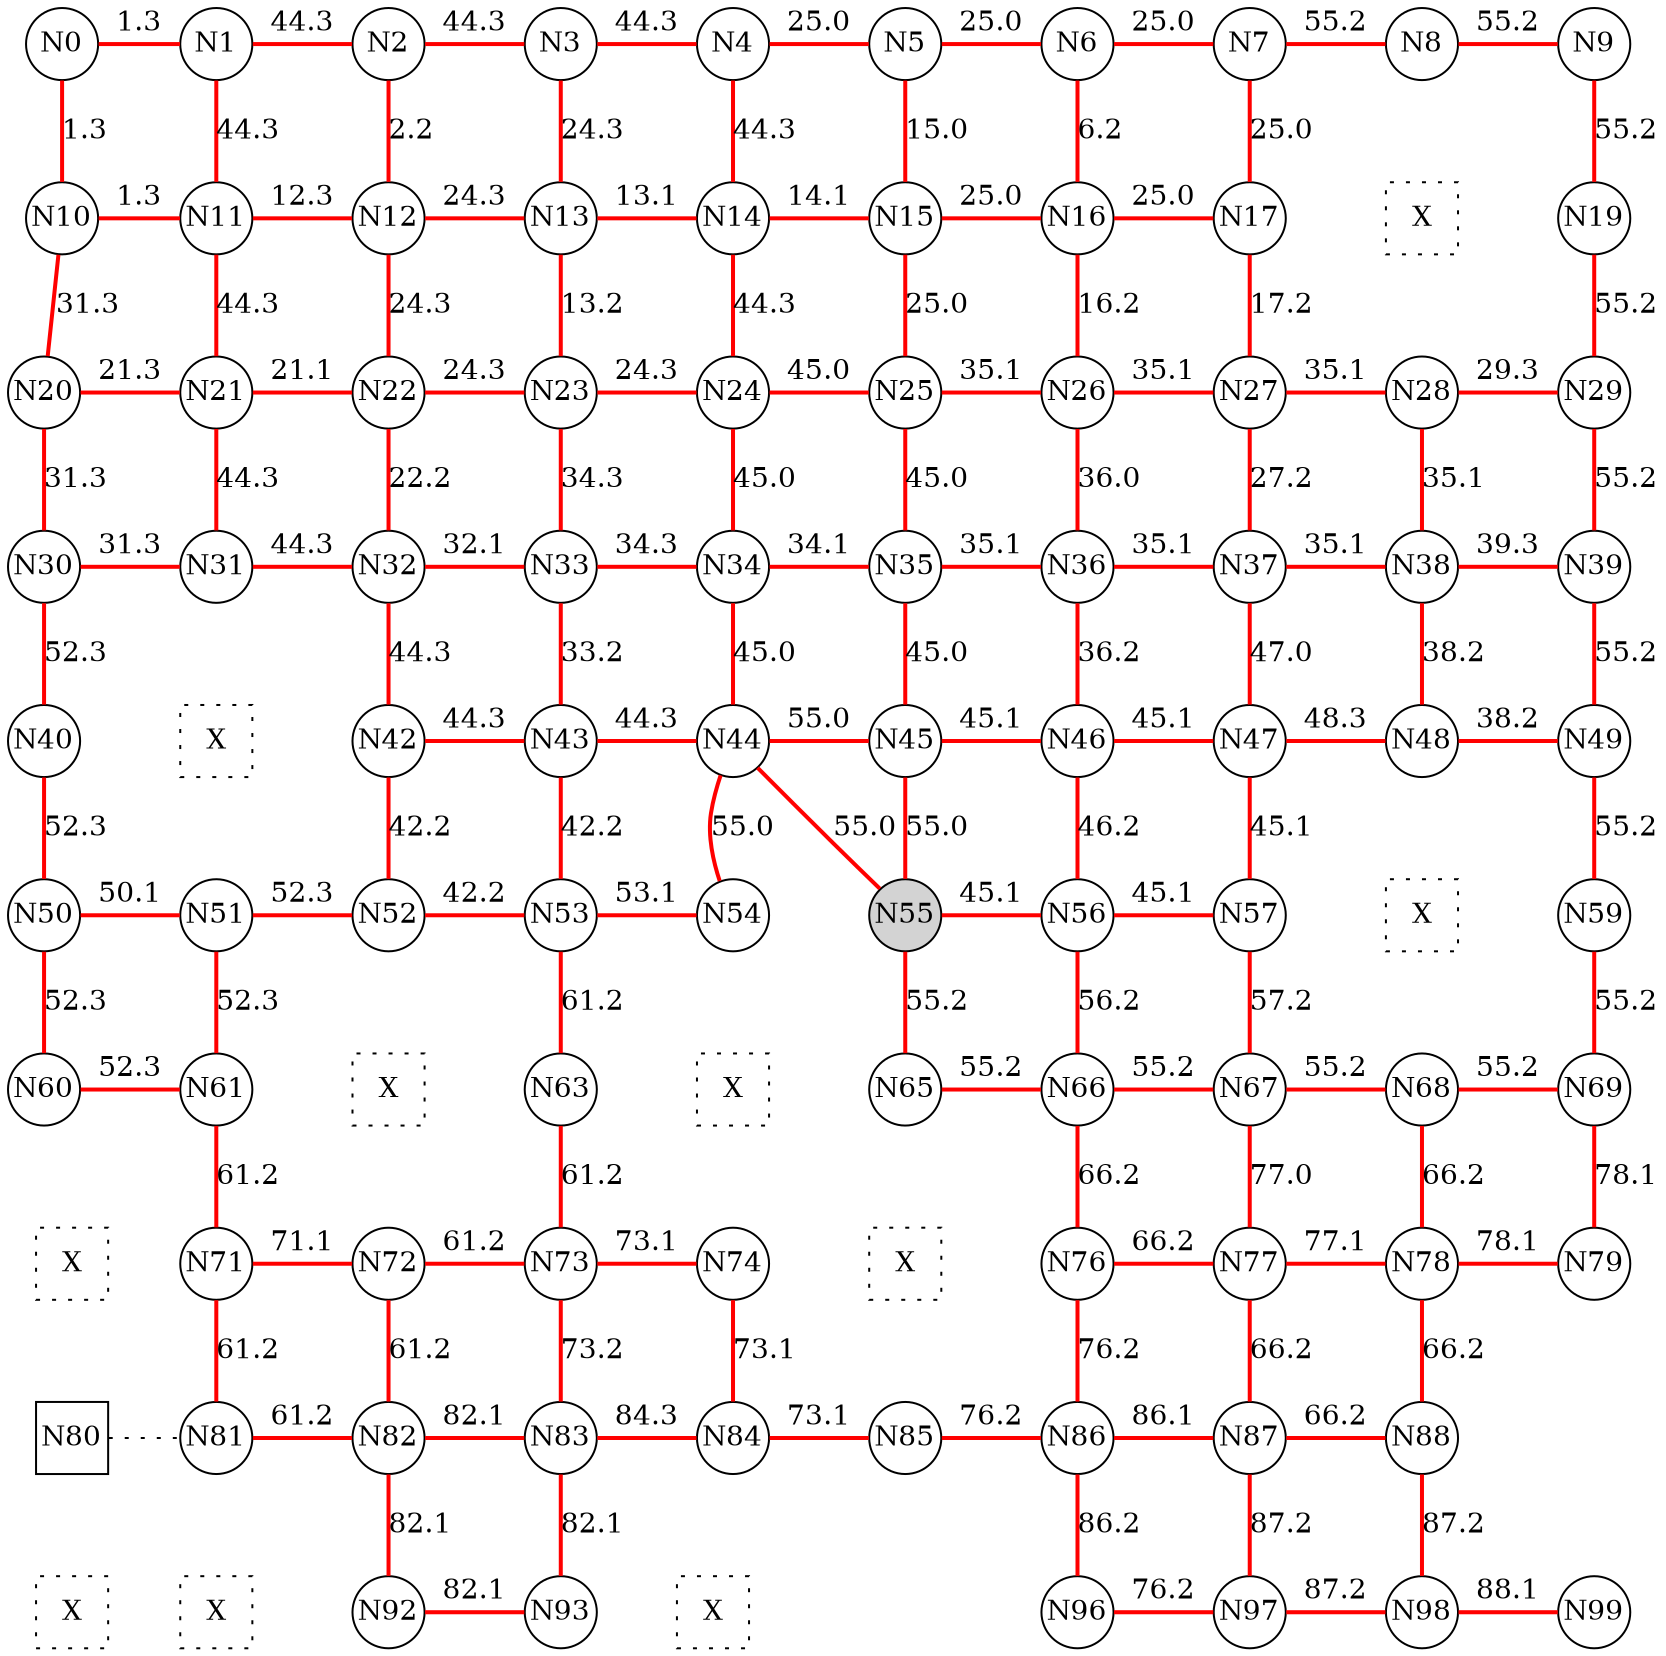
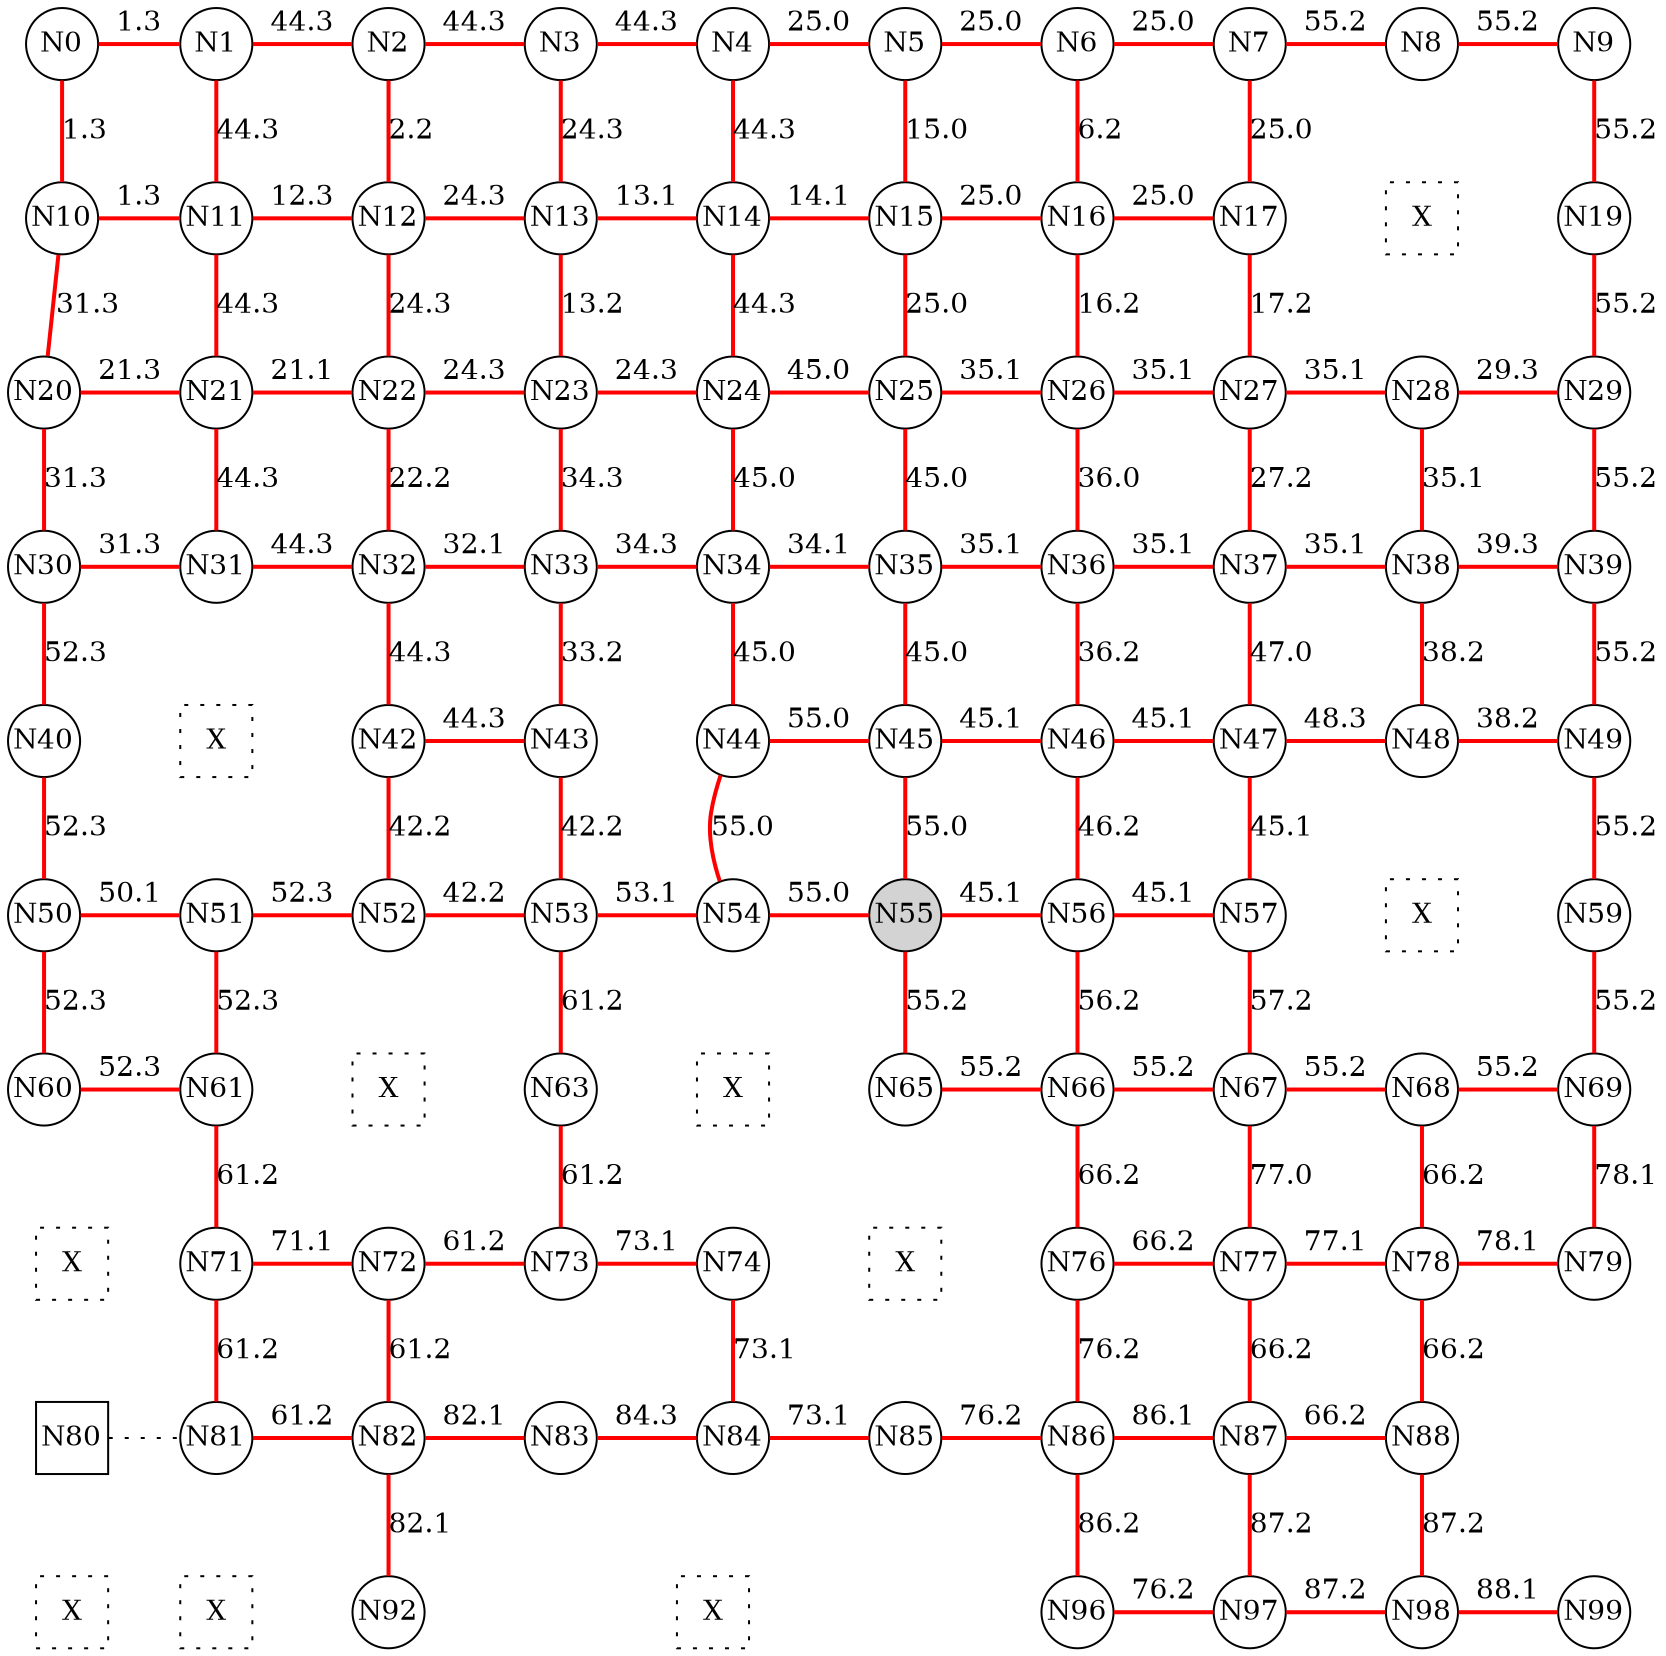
(647, 741) -> none
(818, 829) -> (819, 915)
(561, 1351) -> none
(561, 1612) -> none
